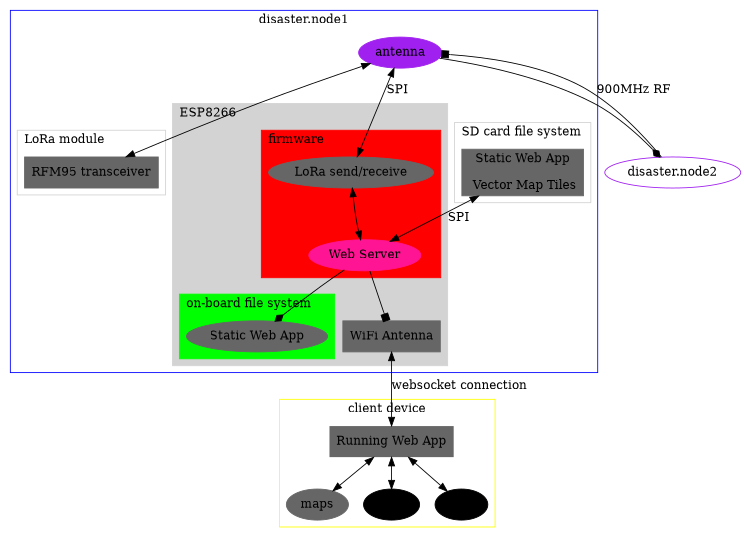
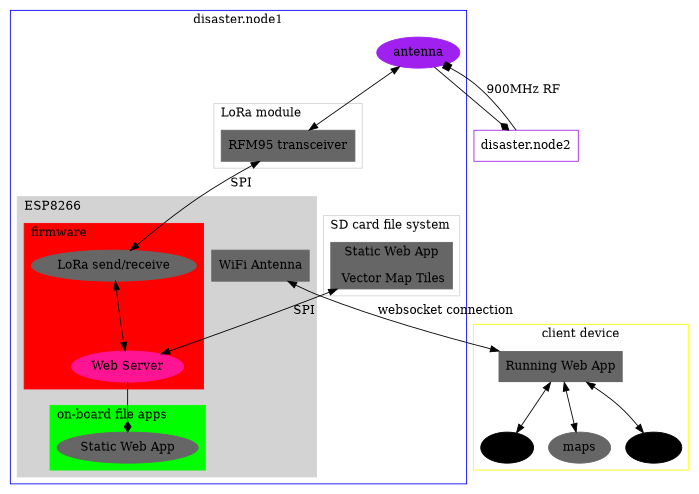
(376, 113) -> (192, 202)
(673, 172) -> (526, 146)
(377, 292) -> none
(249, 304) -> (112, 415)
